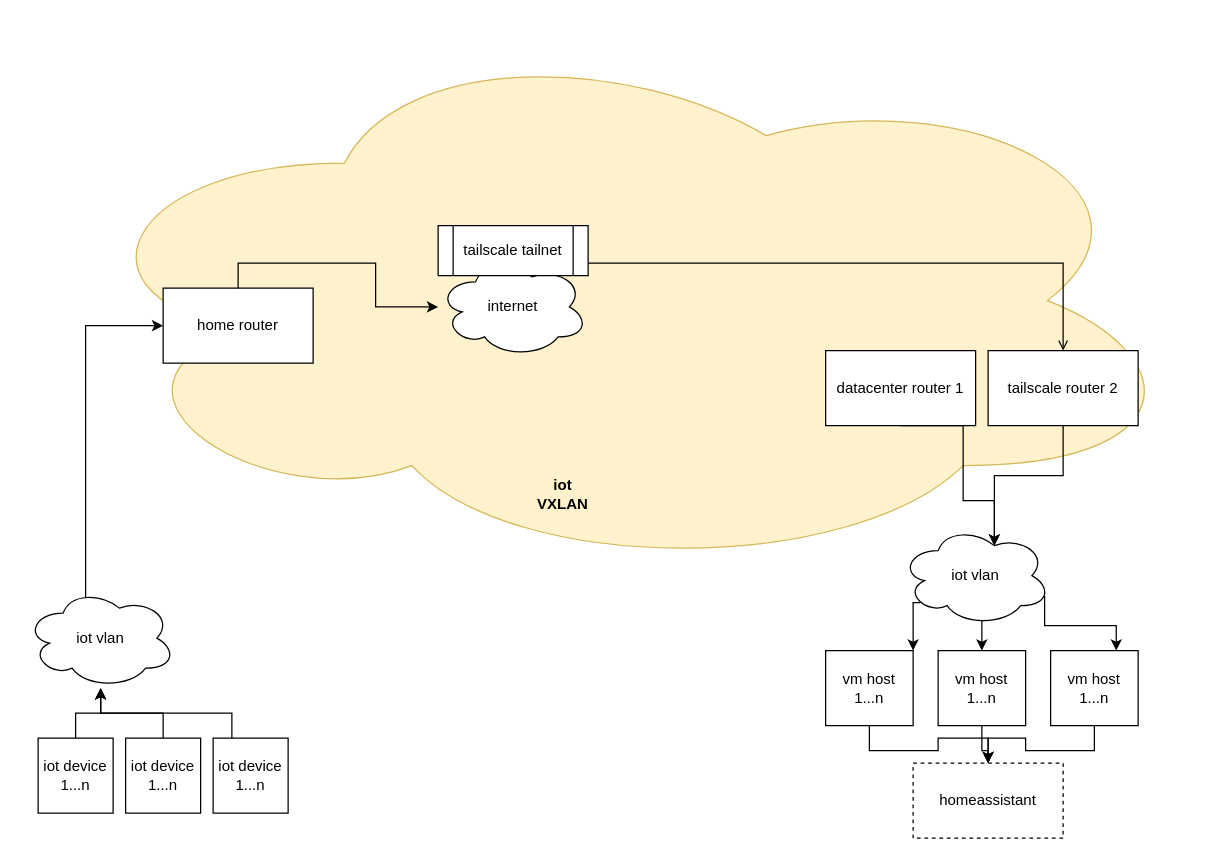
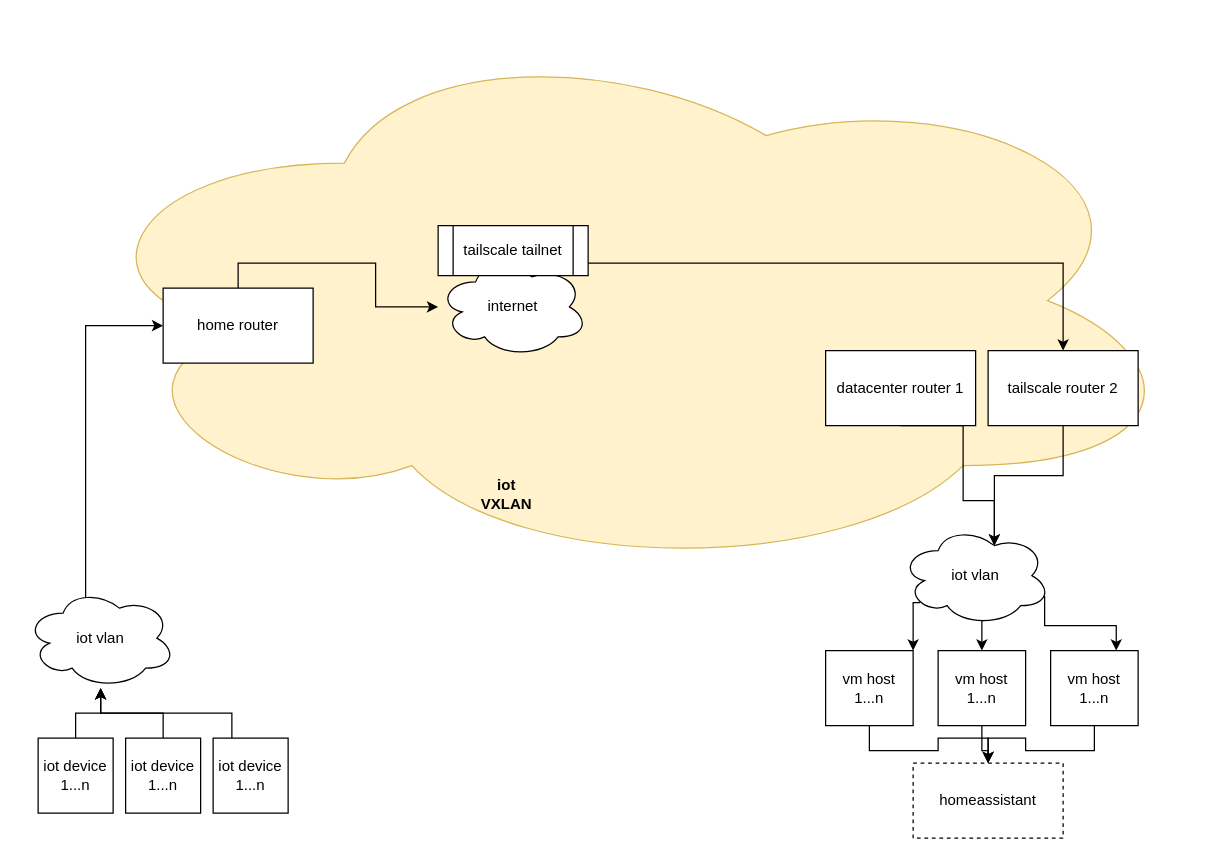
(1063, 342) -> (1063, 341)
(563, 494) -> (507, 494)
